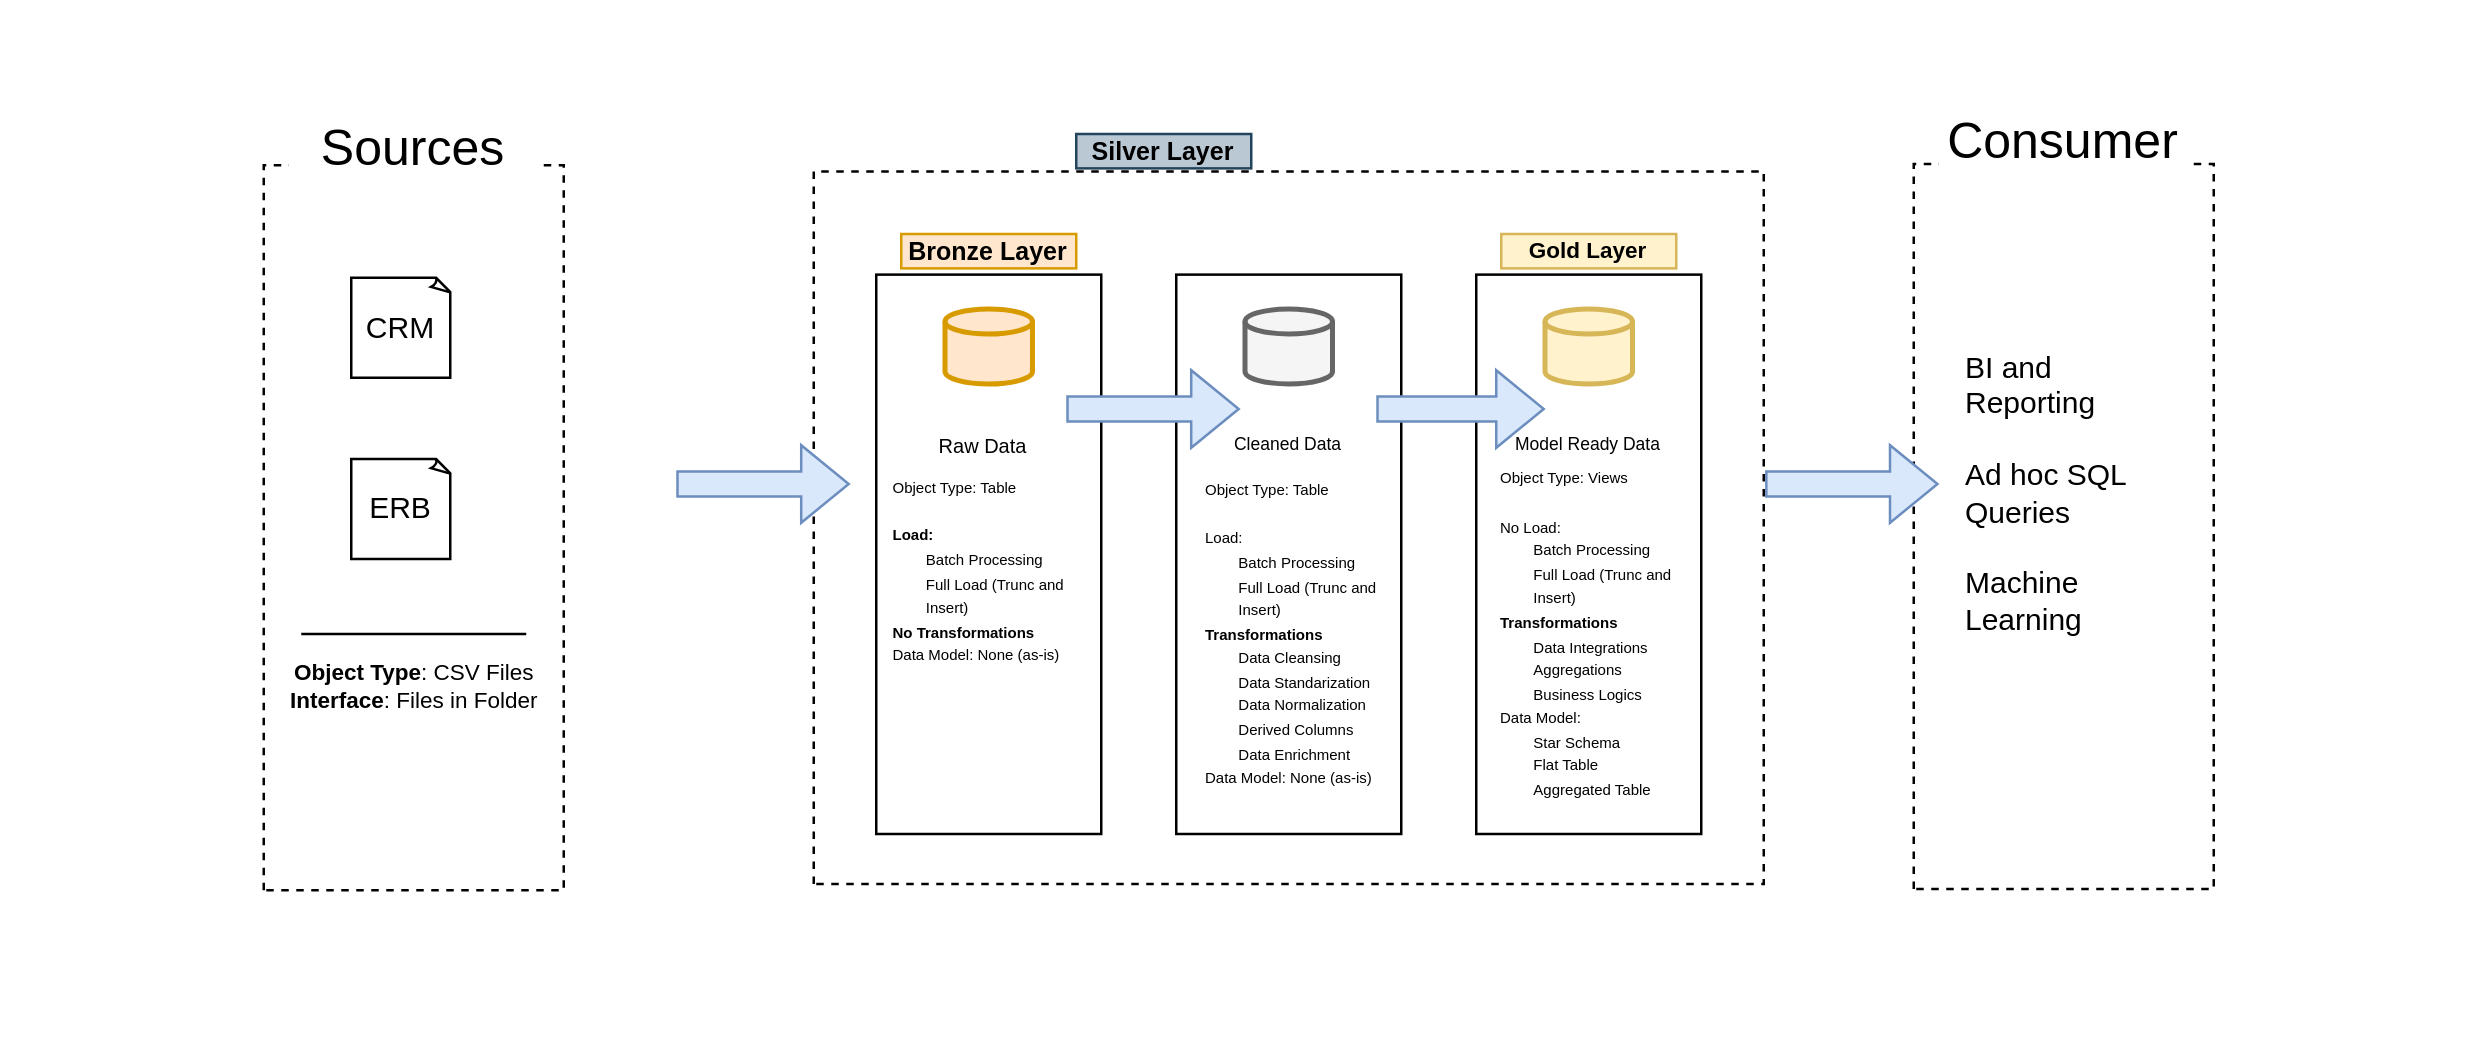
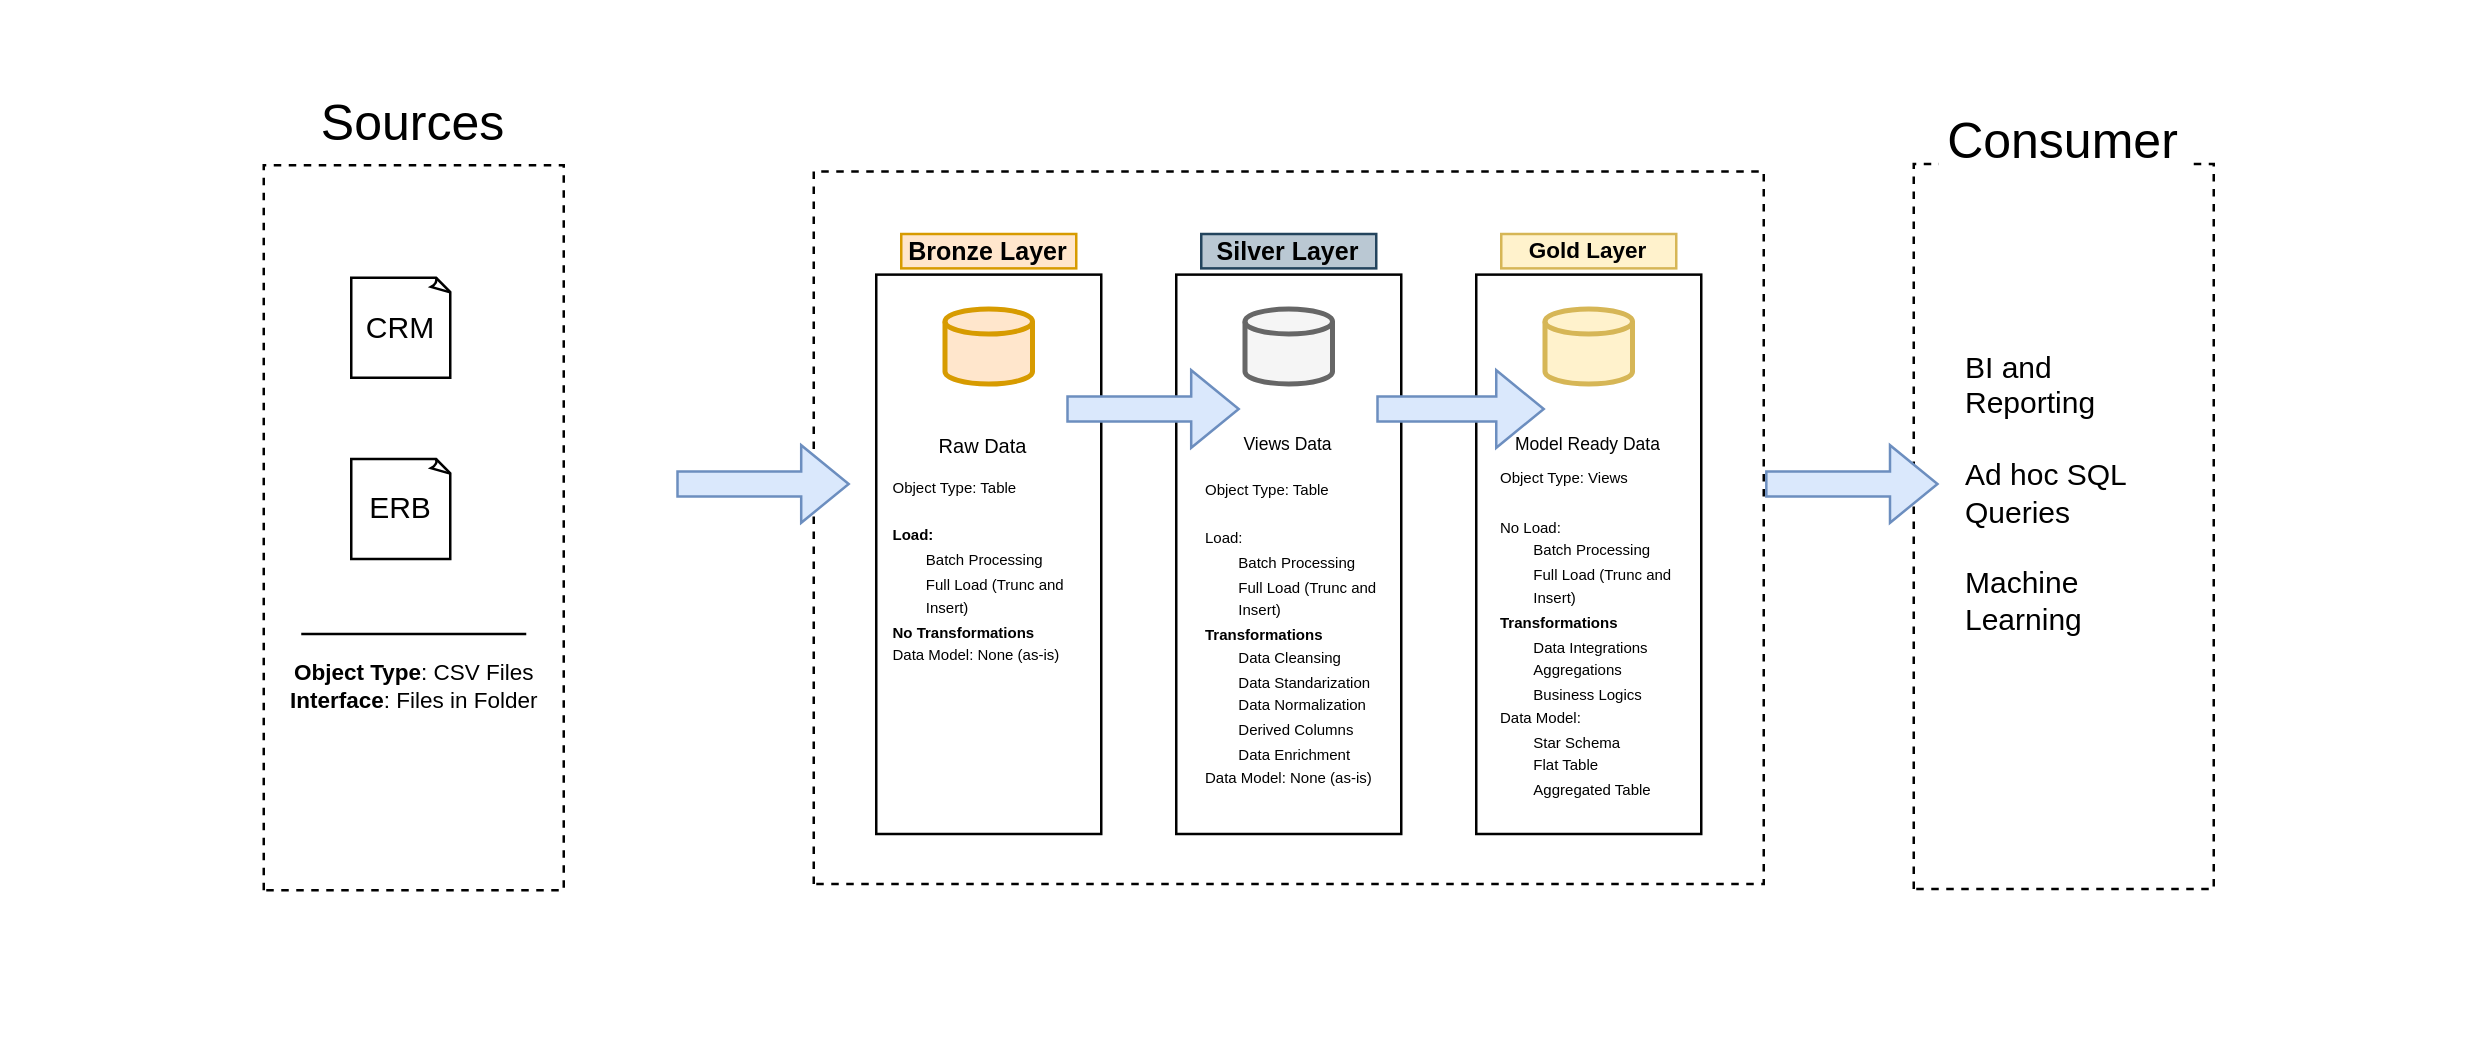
(414, 146) -> (414, 121)
(1164, 151) -> (1289, 251)
(1289, 446) -> (1289, 446)
